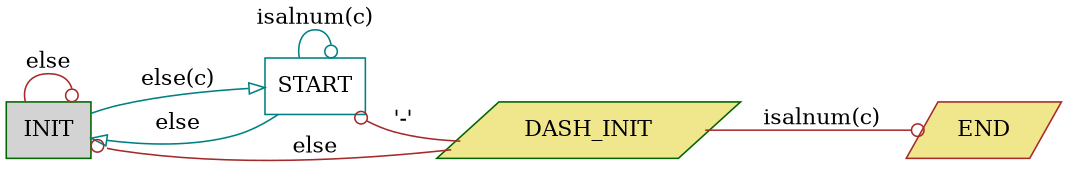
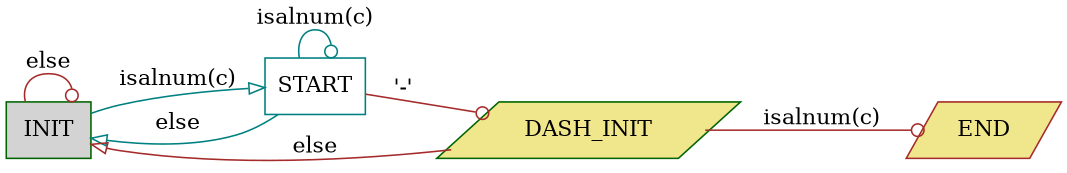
(178, 79) -> (178, 79)
(412, 136) -> (421, 103)
(279, 160) -> (279, 160)
